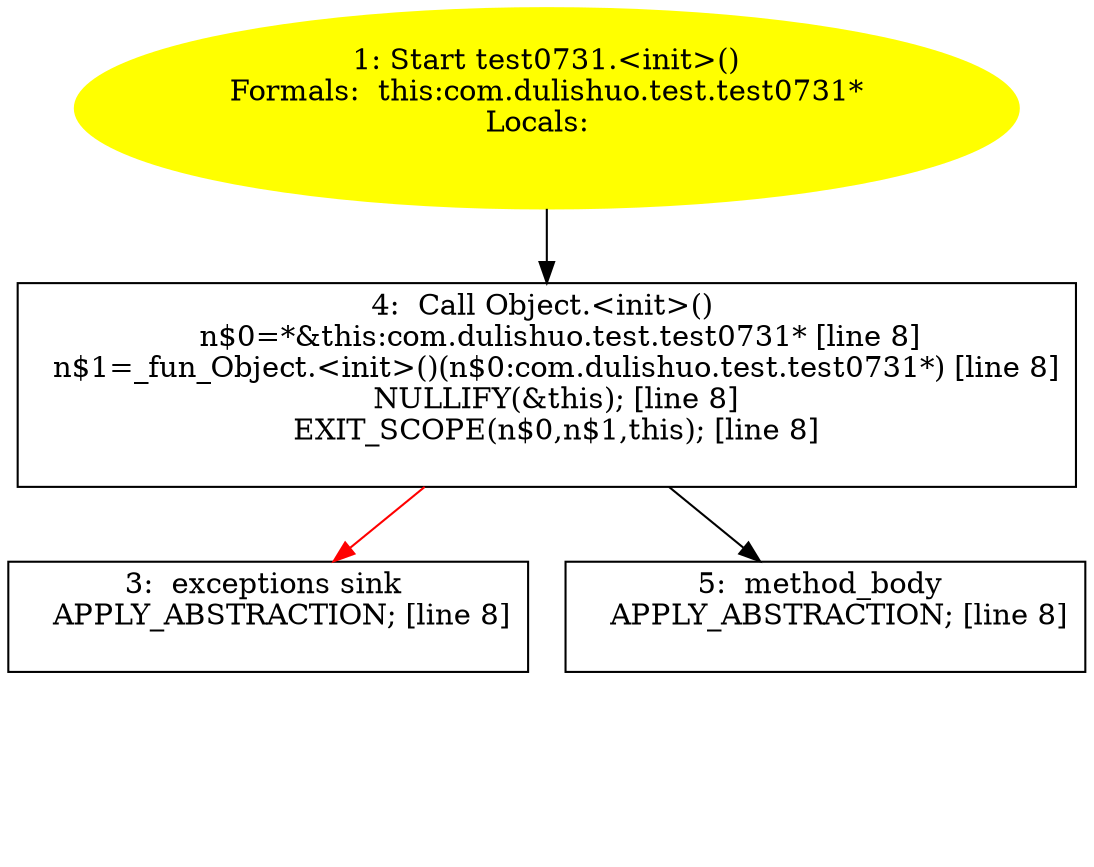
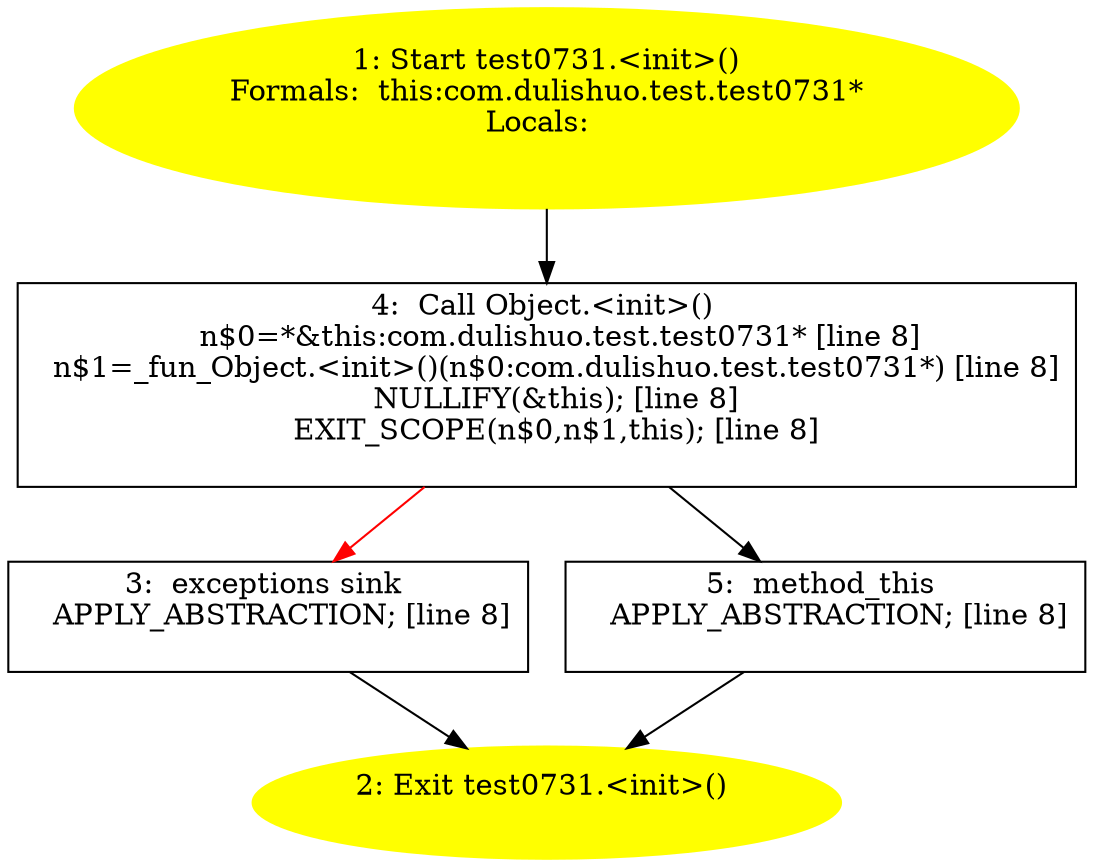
(825, 617) -> (825, 617)
none -> (547, 803)
